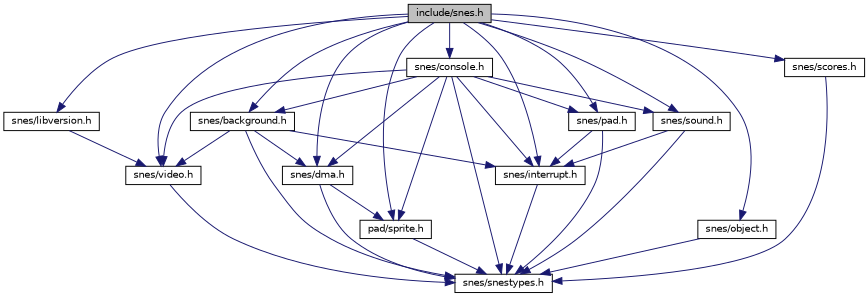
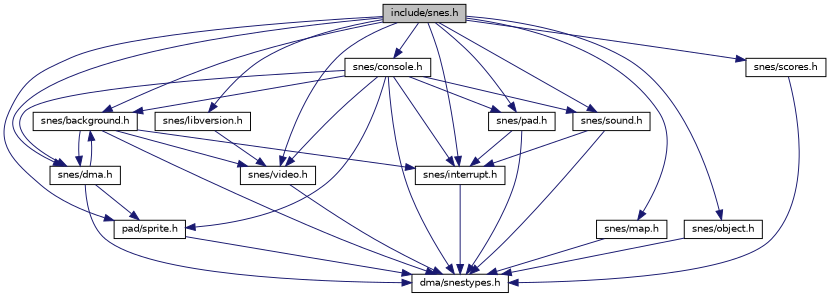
none -> (92, 153)
none -> (632, 229)
(504, 283) -> (460, 283)
